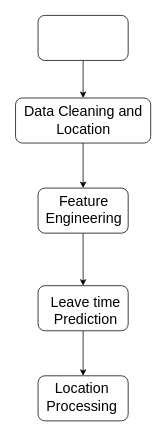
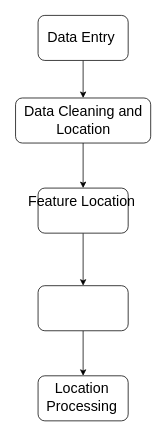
none -> (81, 38)
(72, 199) -> (66, 199)
(85, 308) -> none
